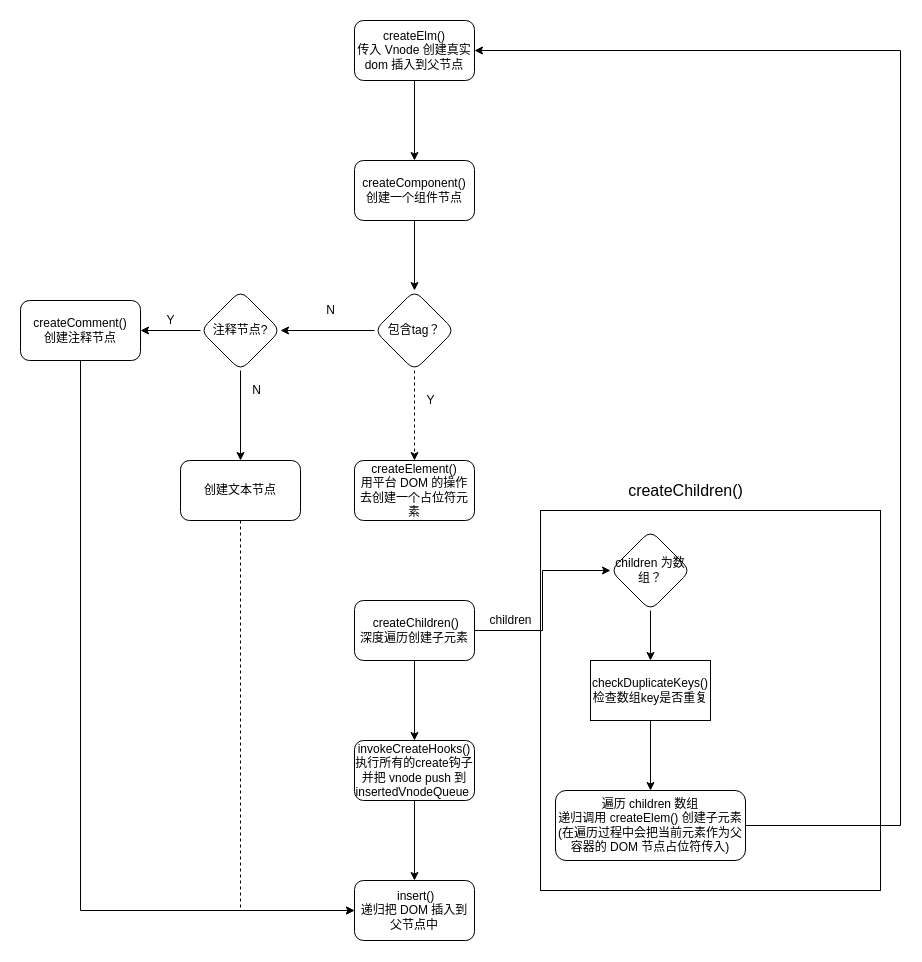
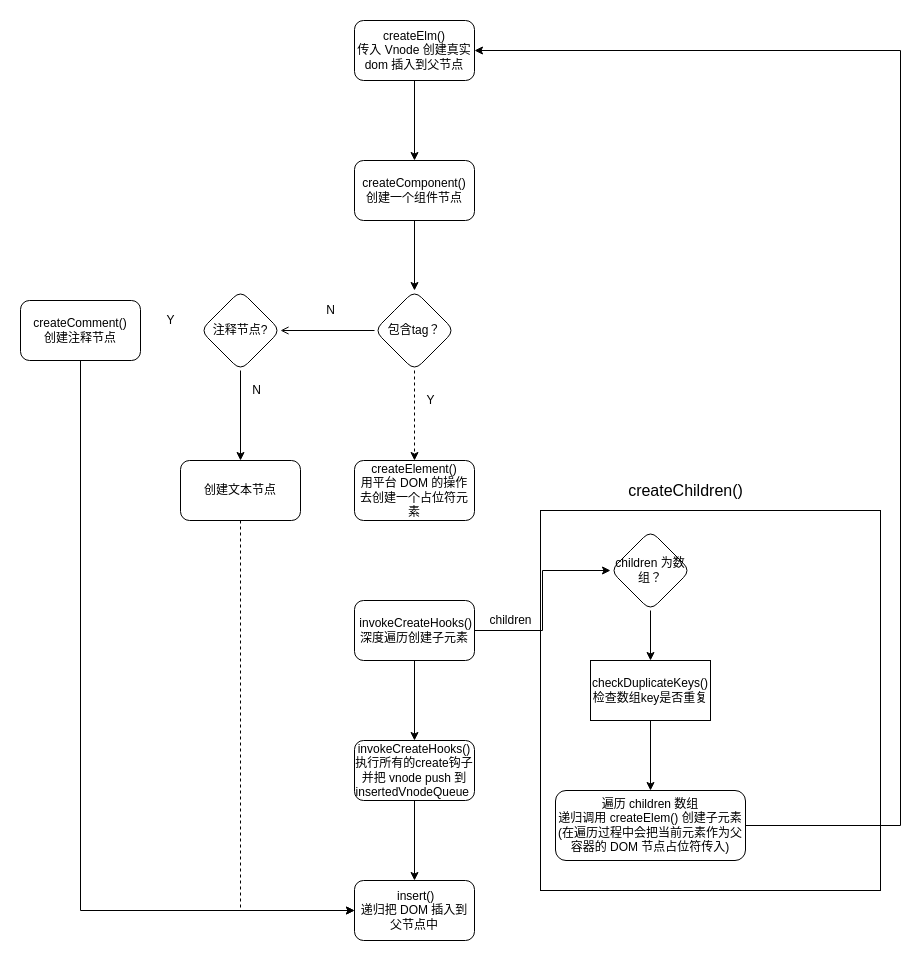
(174, 331) -> none
(288, 331) -> (286, 331)
(415, 631) -> (415, 631)
